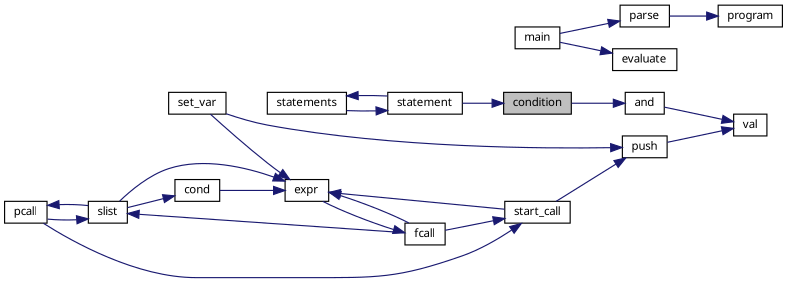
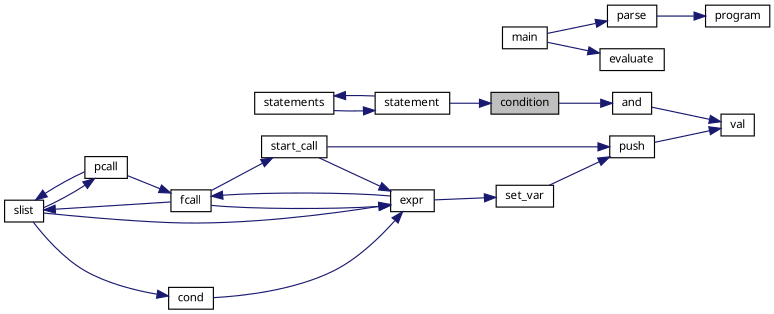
(245, 144) -> (459, 199)
(276, 278) -> (144, 182)
